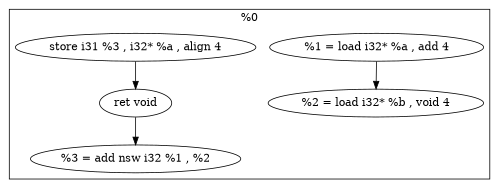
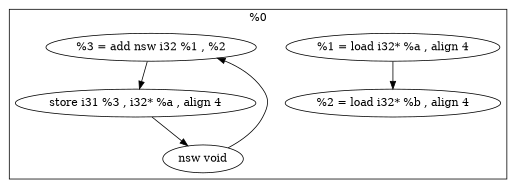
(377, 47) -> (393, 47)
none -> (144, 71)
(136, 103) -> (203, 159)
(376, 103) -> (393, 103)
